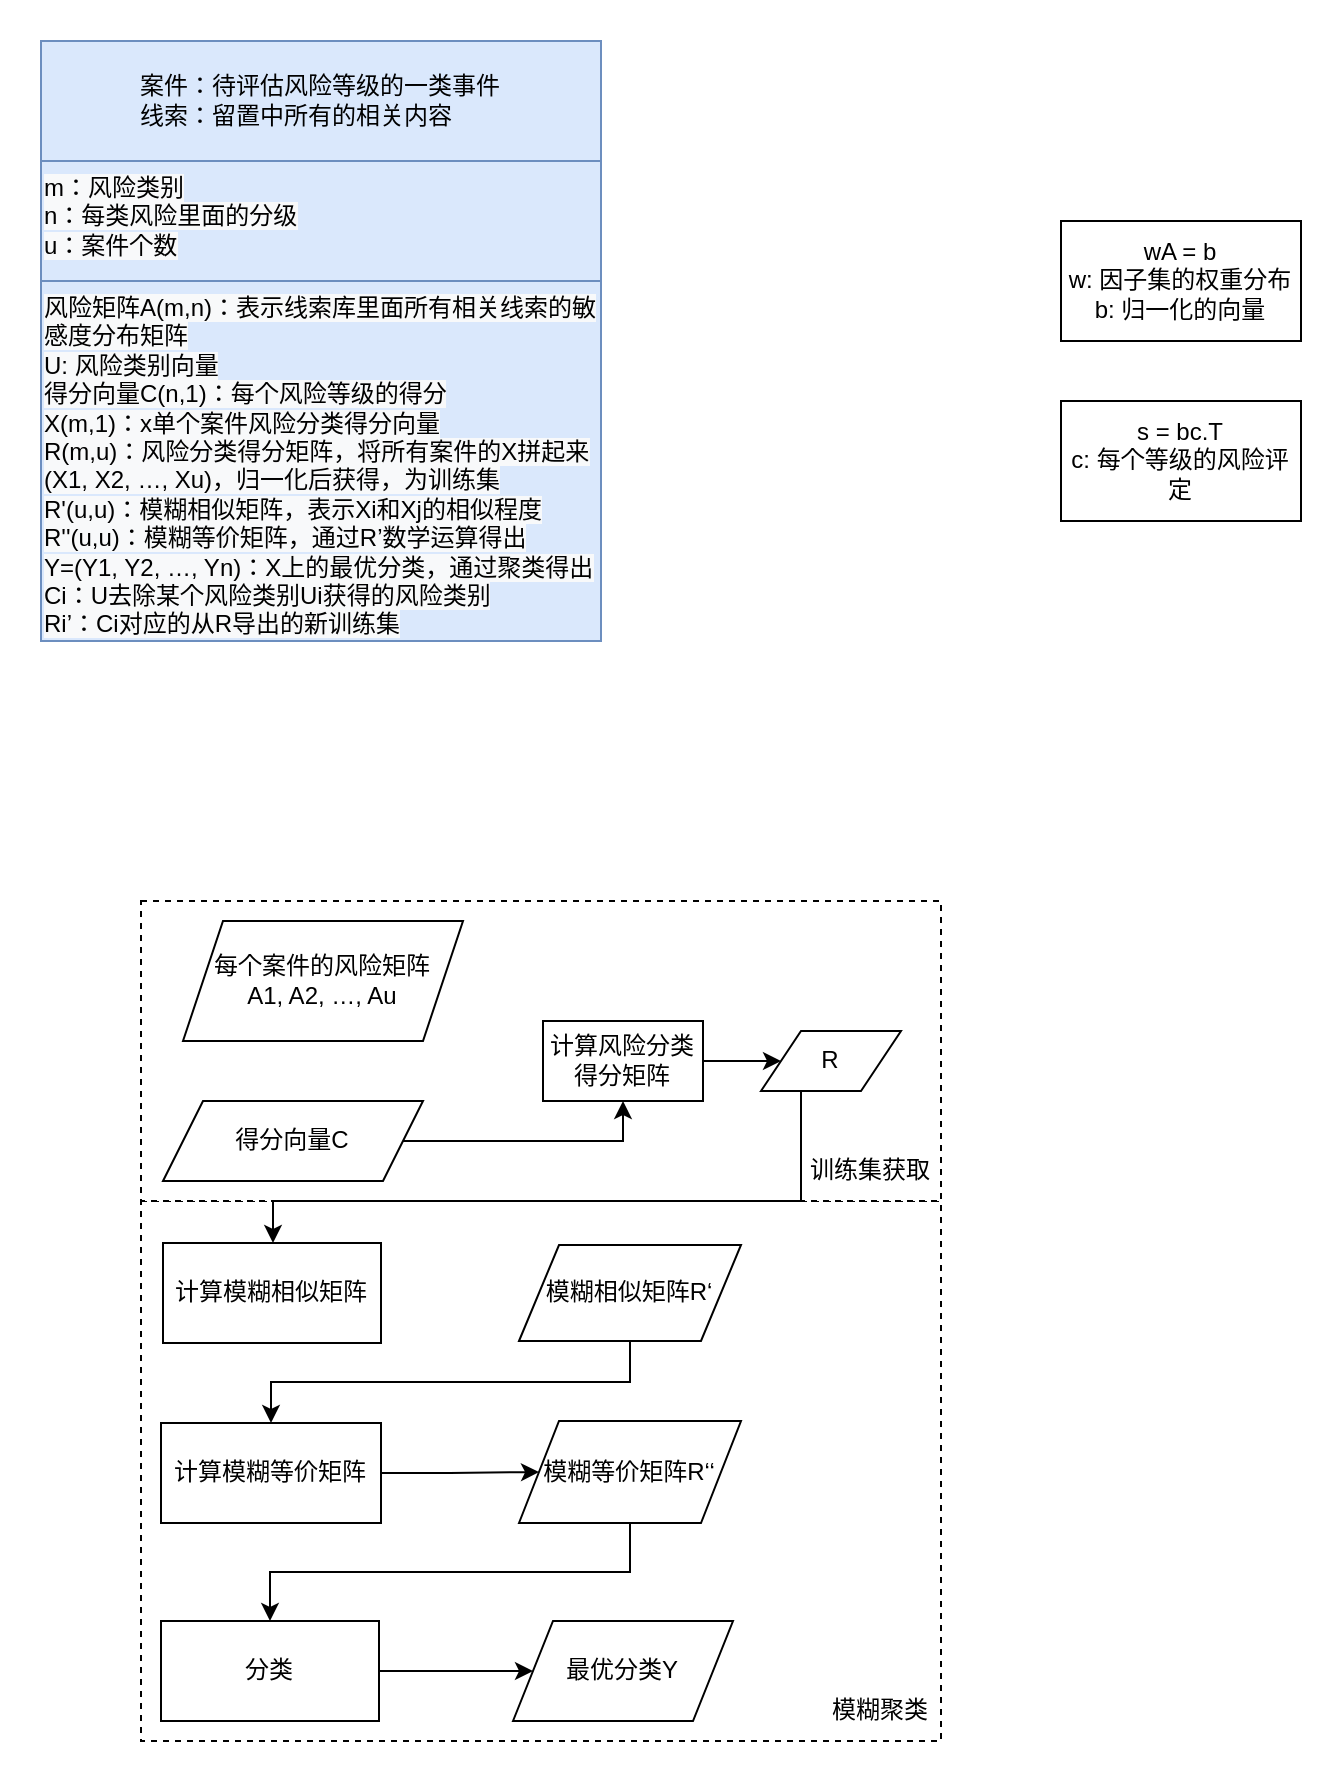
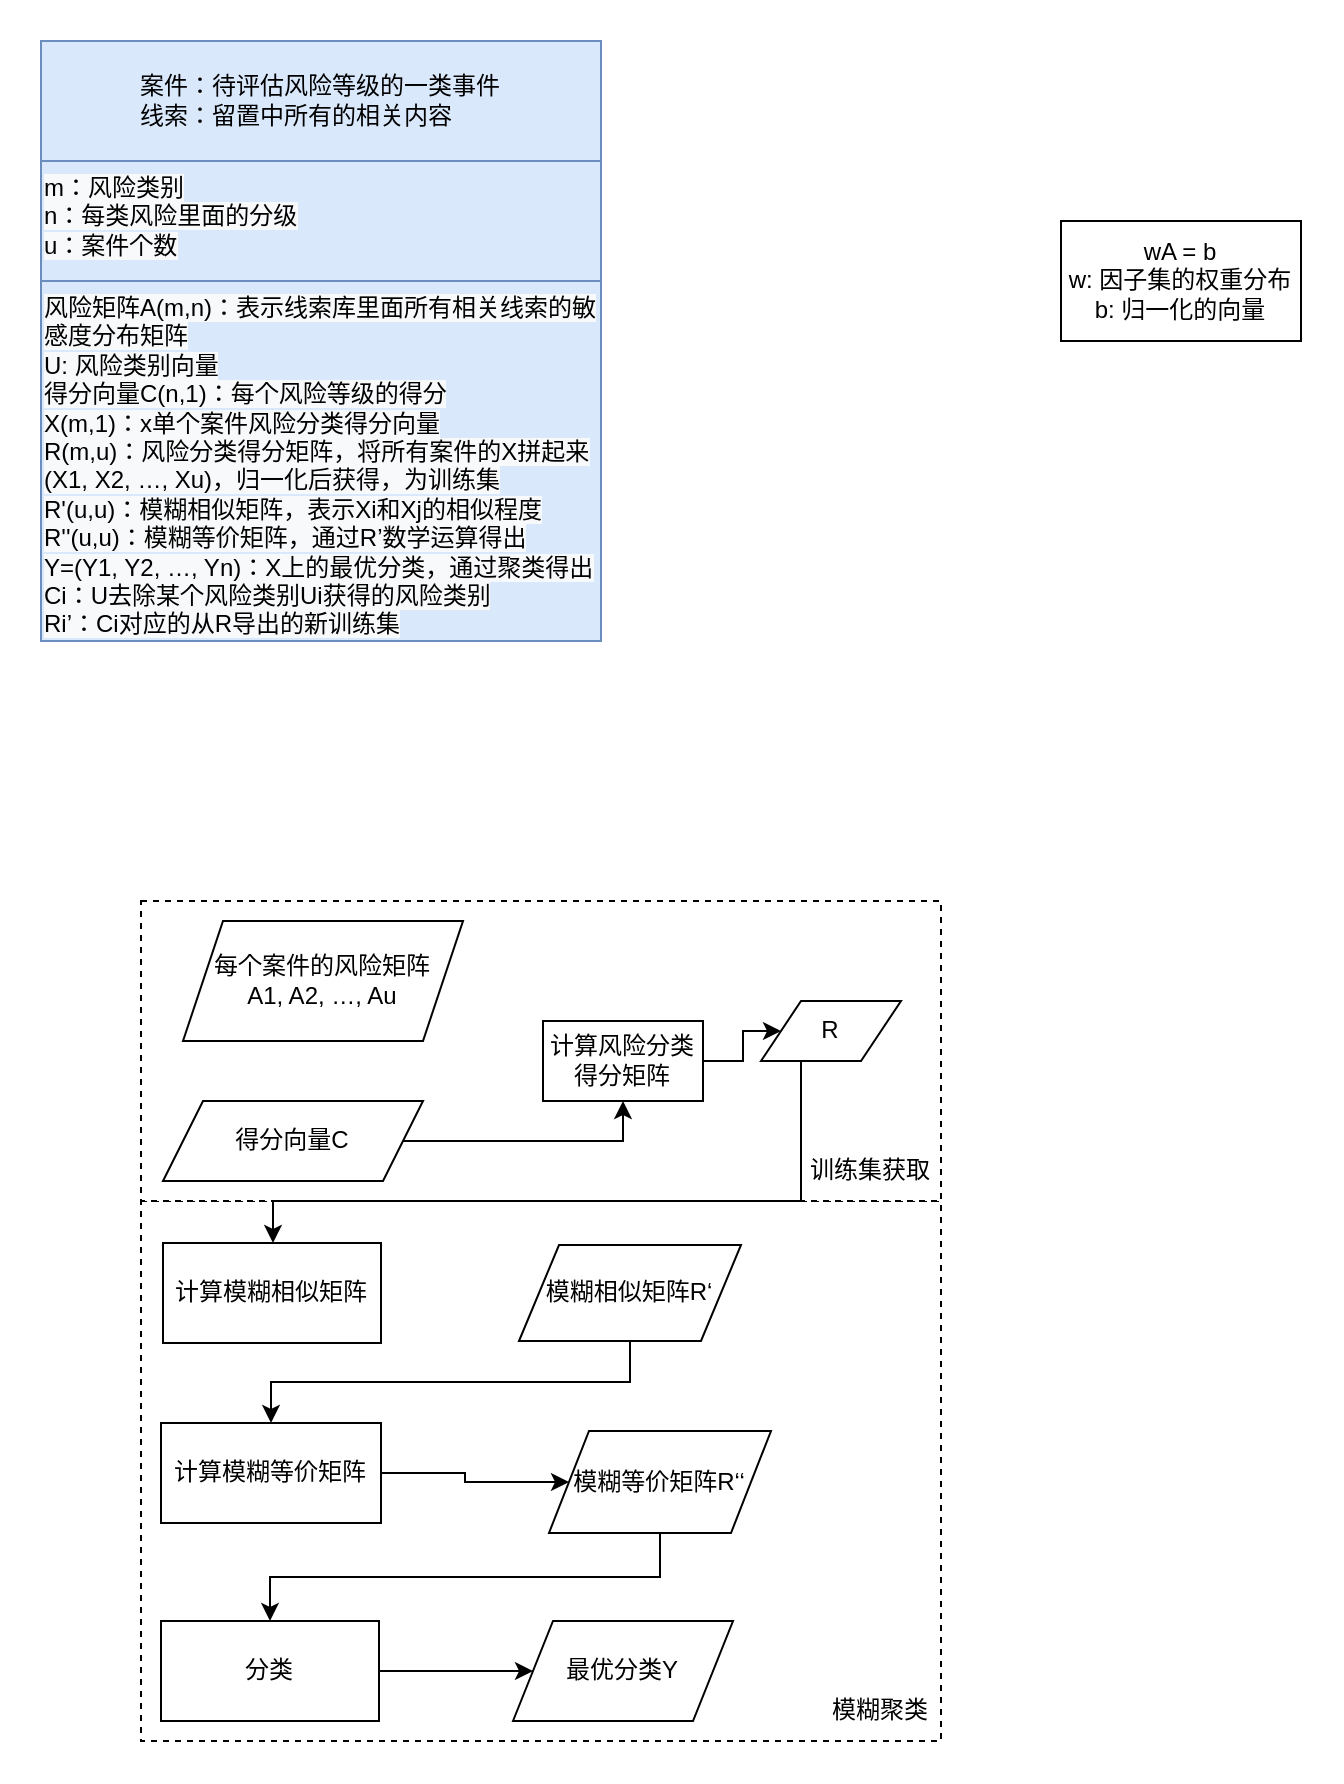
(1181, 461) -> none
(831, 1061) -> (831, 1031)
(630, 1472) -> (660, 1482)
